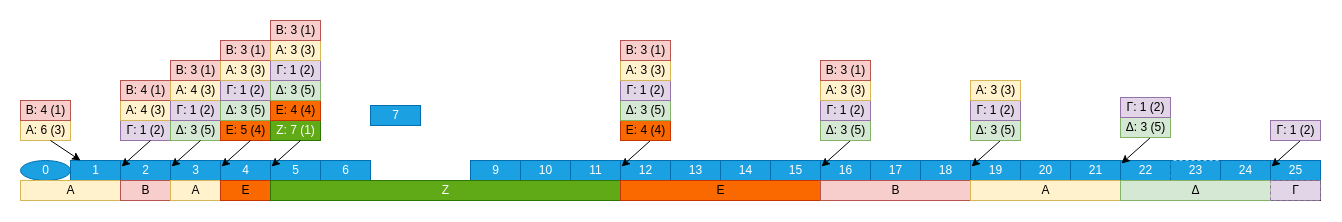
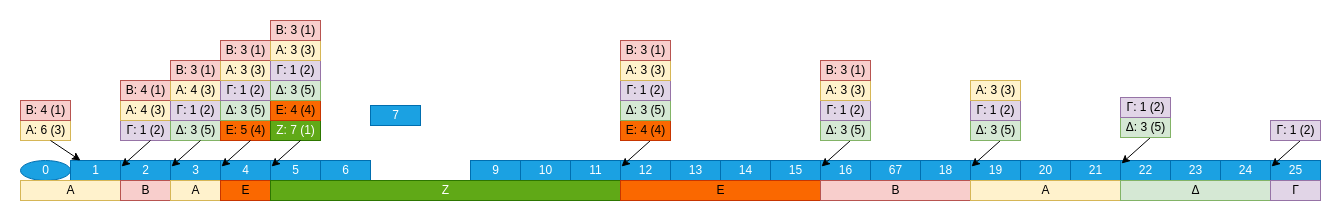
(896, 171) -> (896, 171)
(1196, 171) -> (1196, 171)
(1296, 191) -> (1296, 191)
